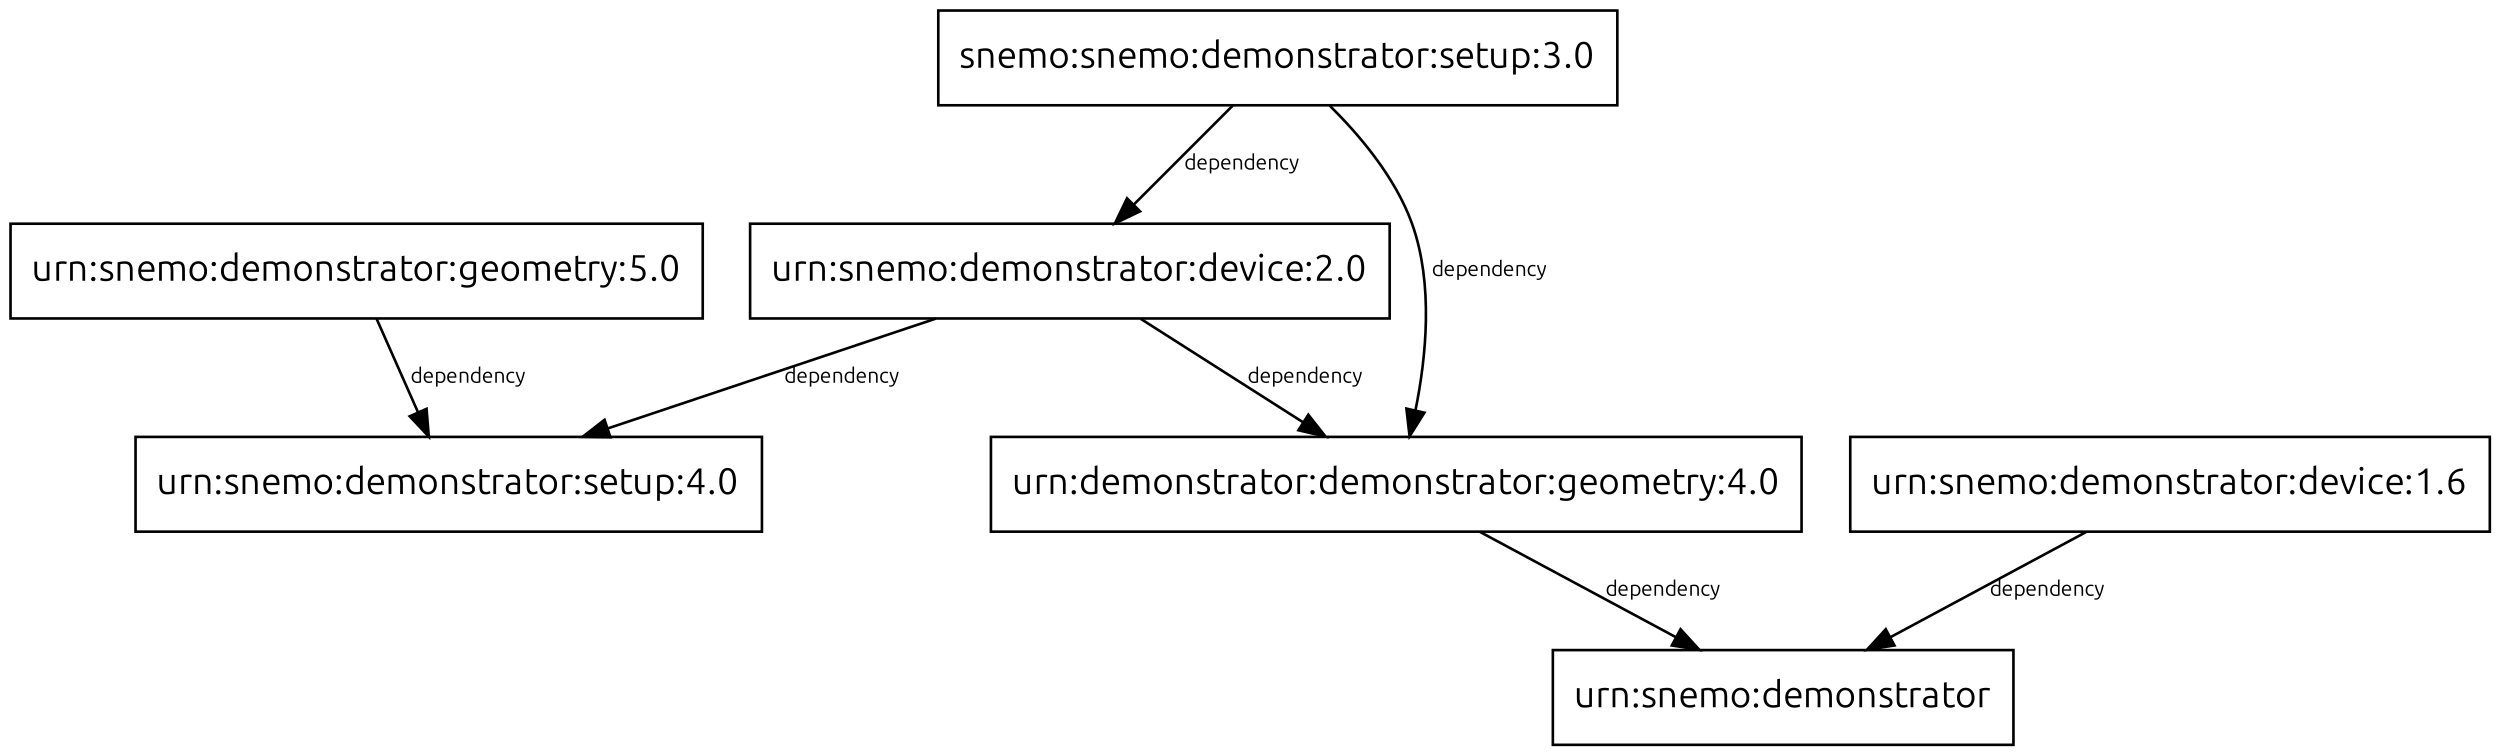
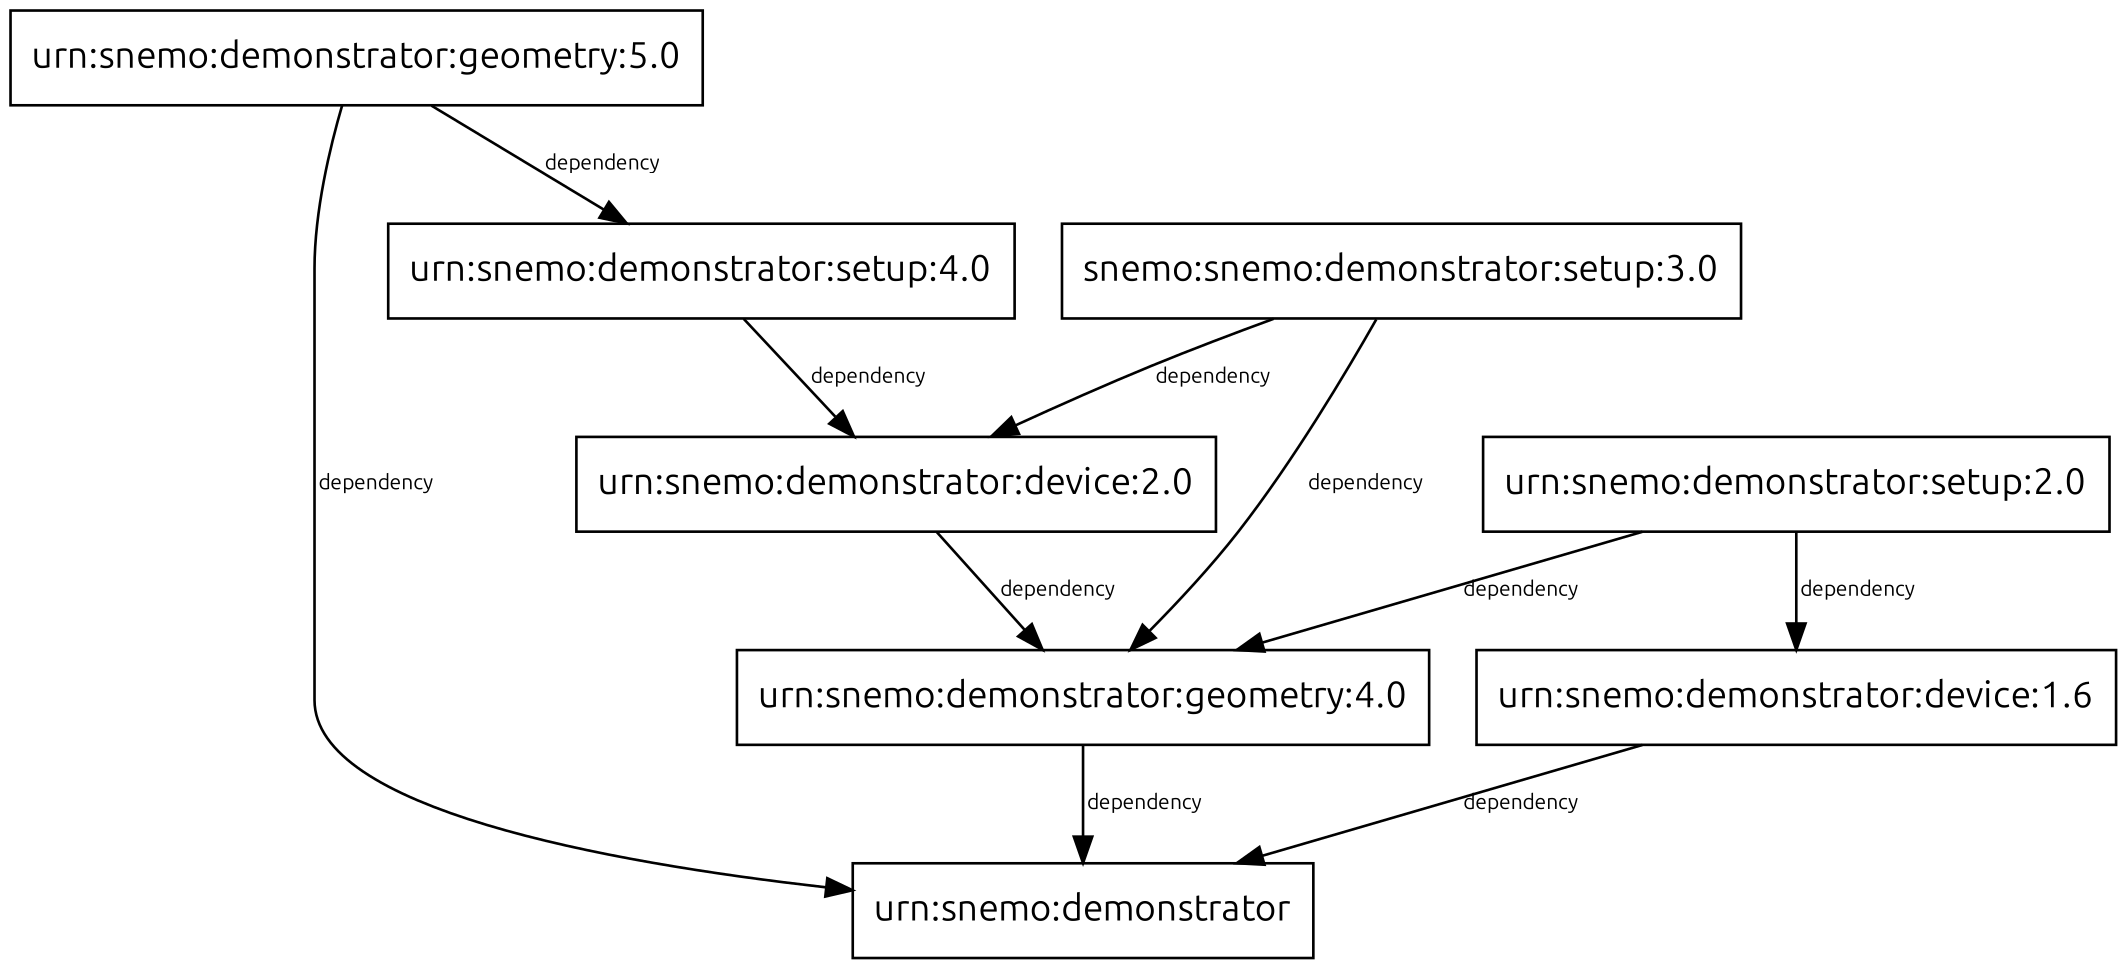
(772, 374) -> (790, 368)
(1396, 484) -> (1083, 697)
none -> (1796, 484)
none -> (315, 686)
